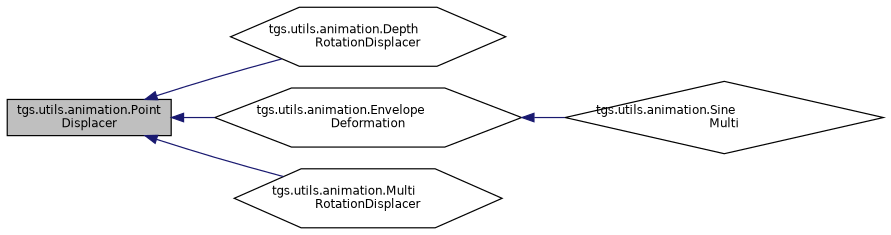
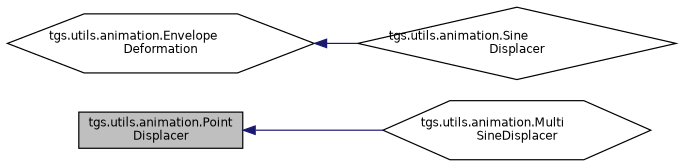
(368, 37) -> none
(199, 118) -> none
(724, 118) -> (517, 43)
(368, 198) -> (517, 130)
